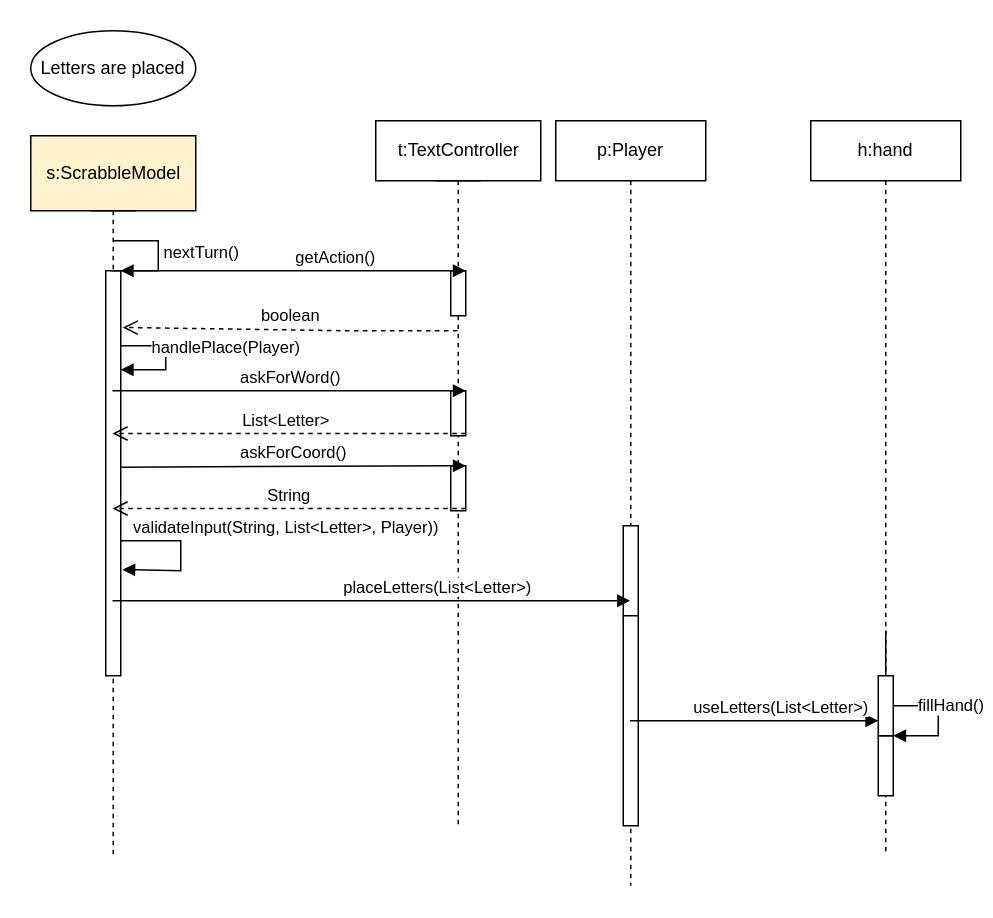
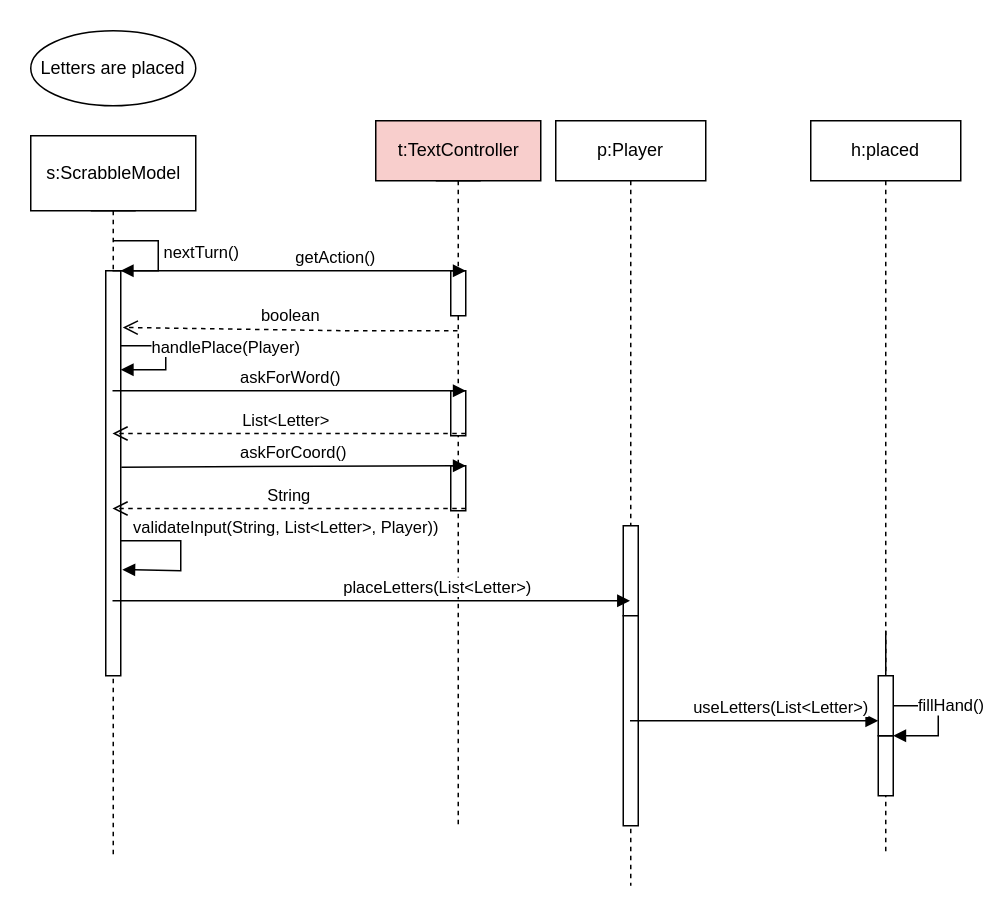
(458, 151) -> (458, 151)
(886, 151) -> (886, 151)
(113, 173) -> (113, 173)
